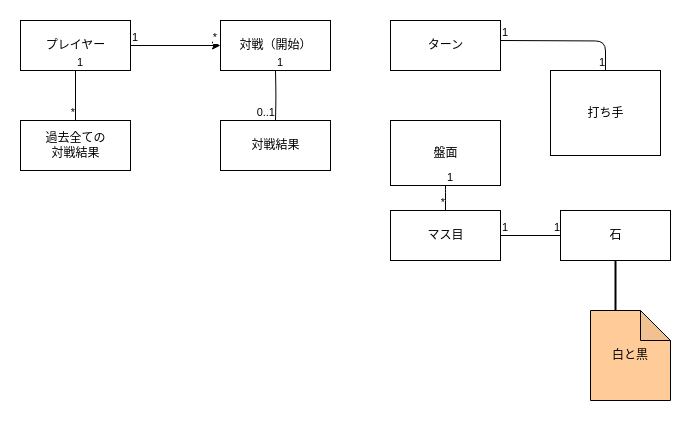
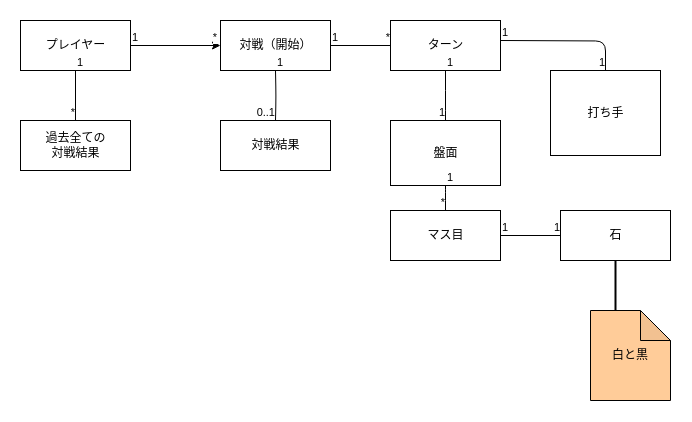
none -> (361, 46)
none -> (446, 96)
